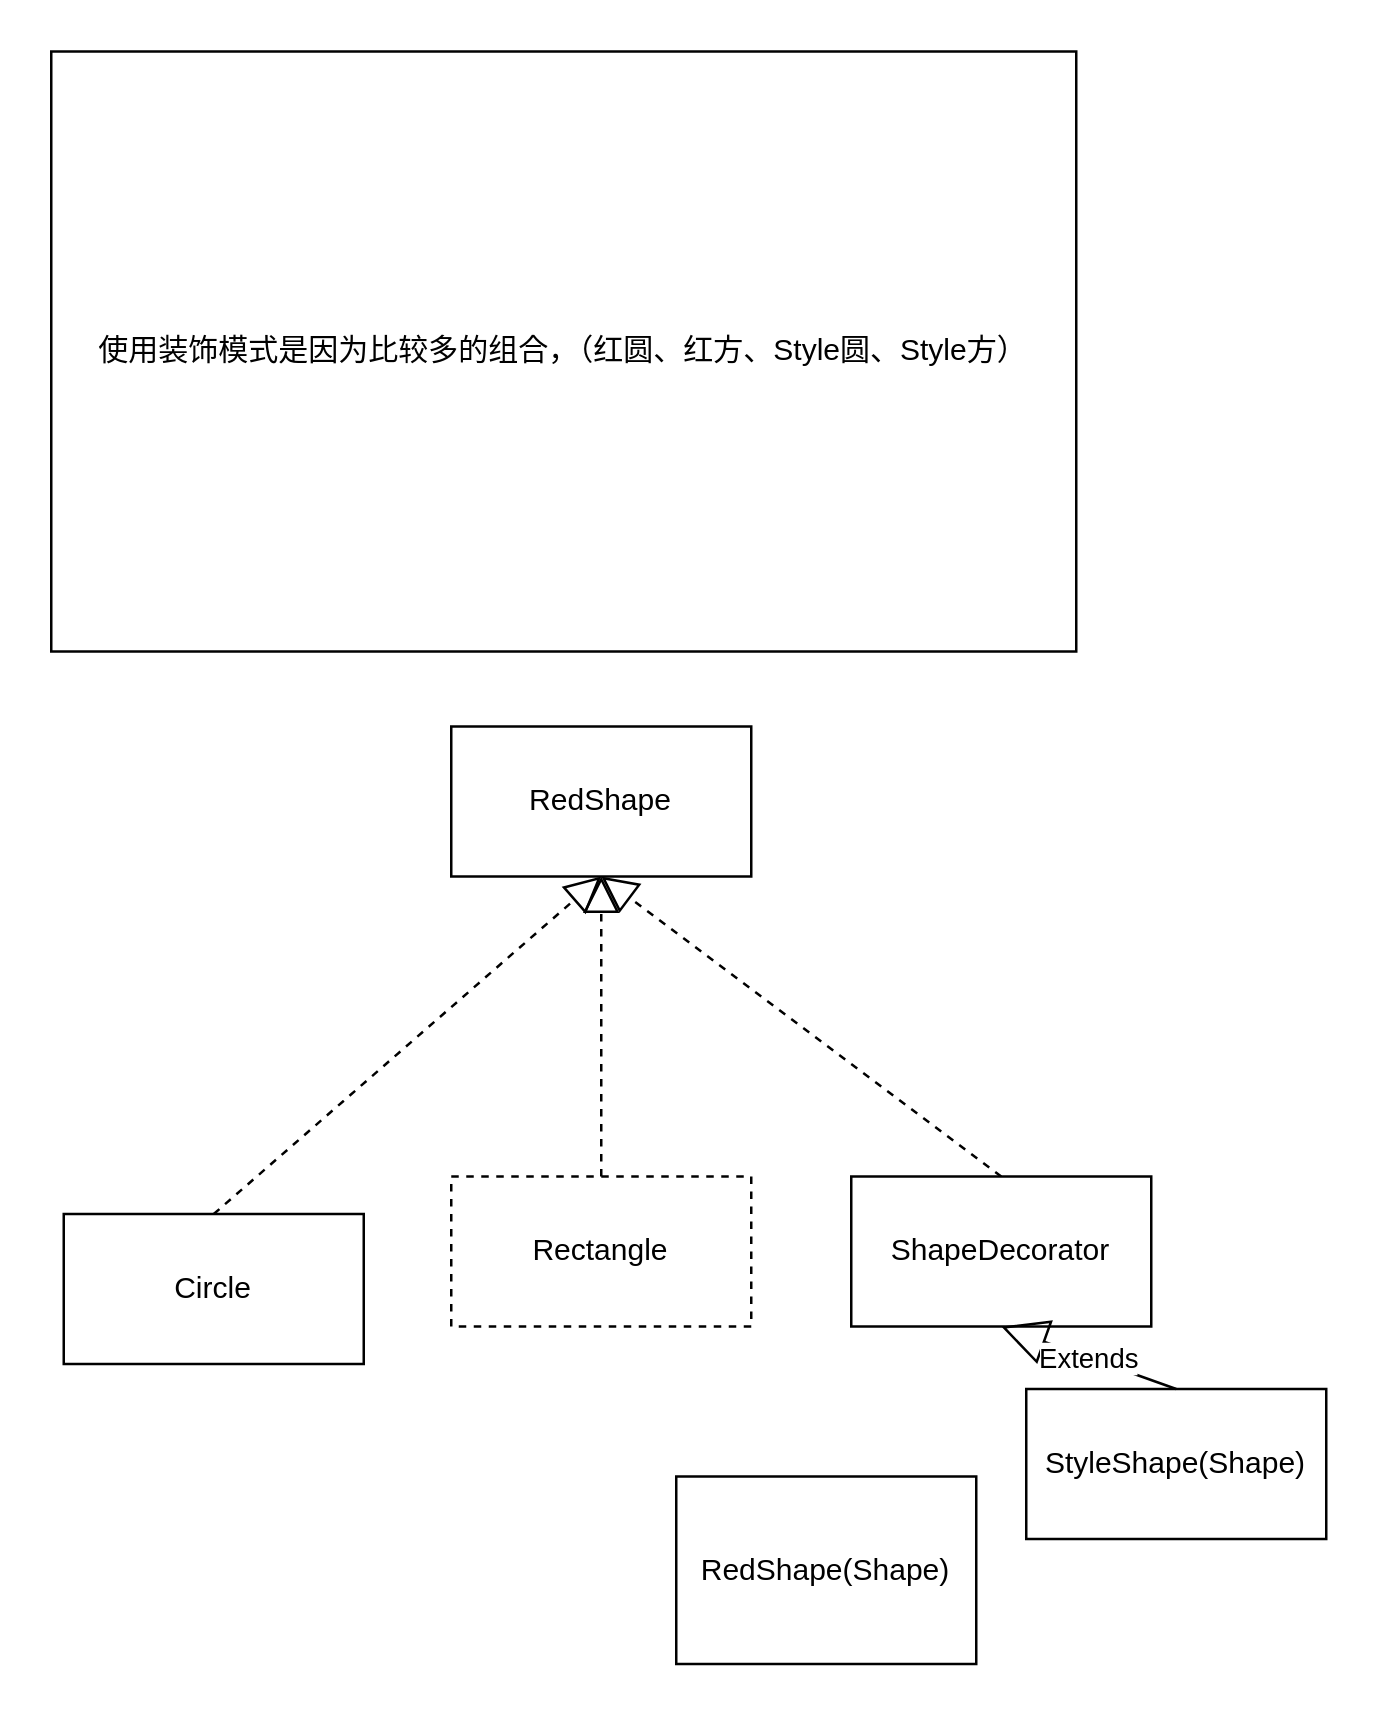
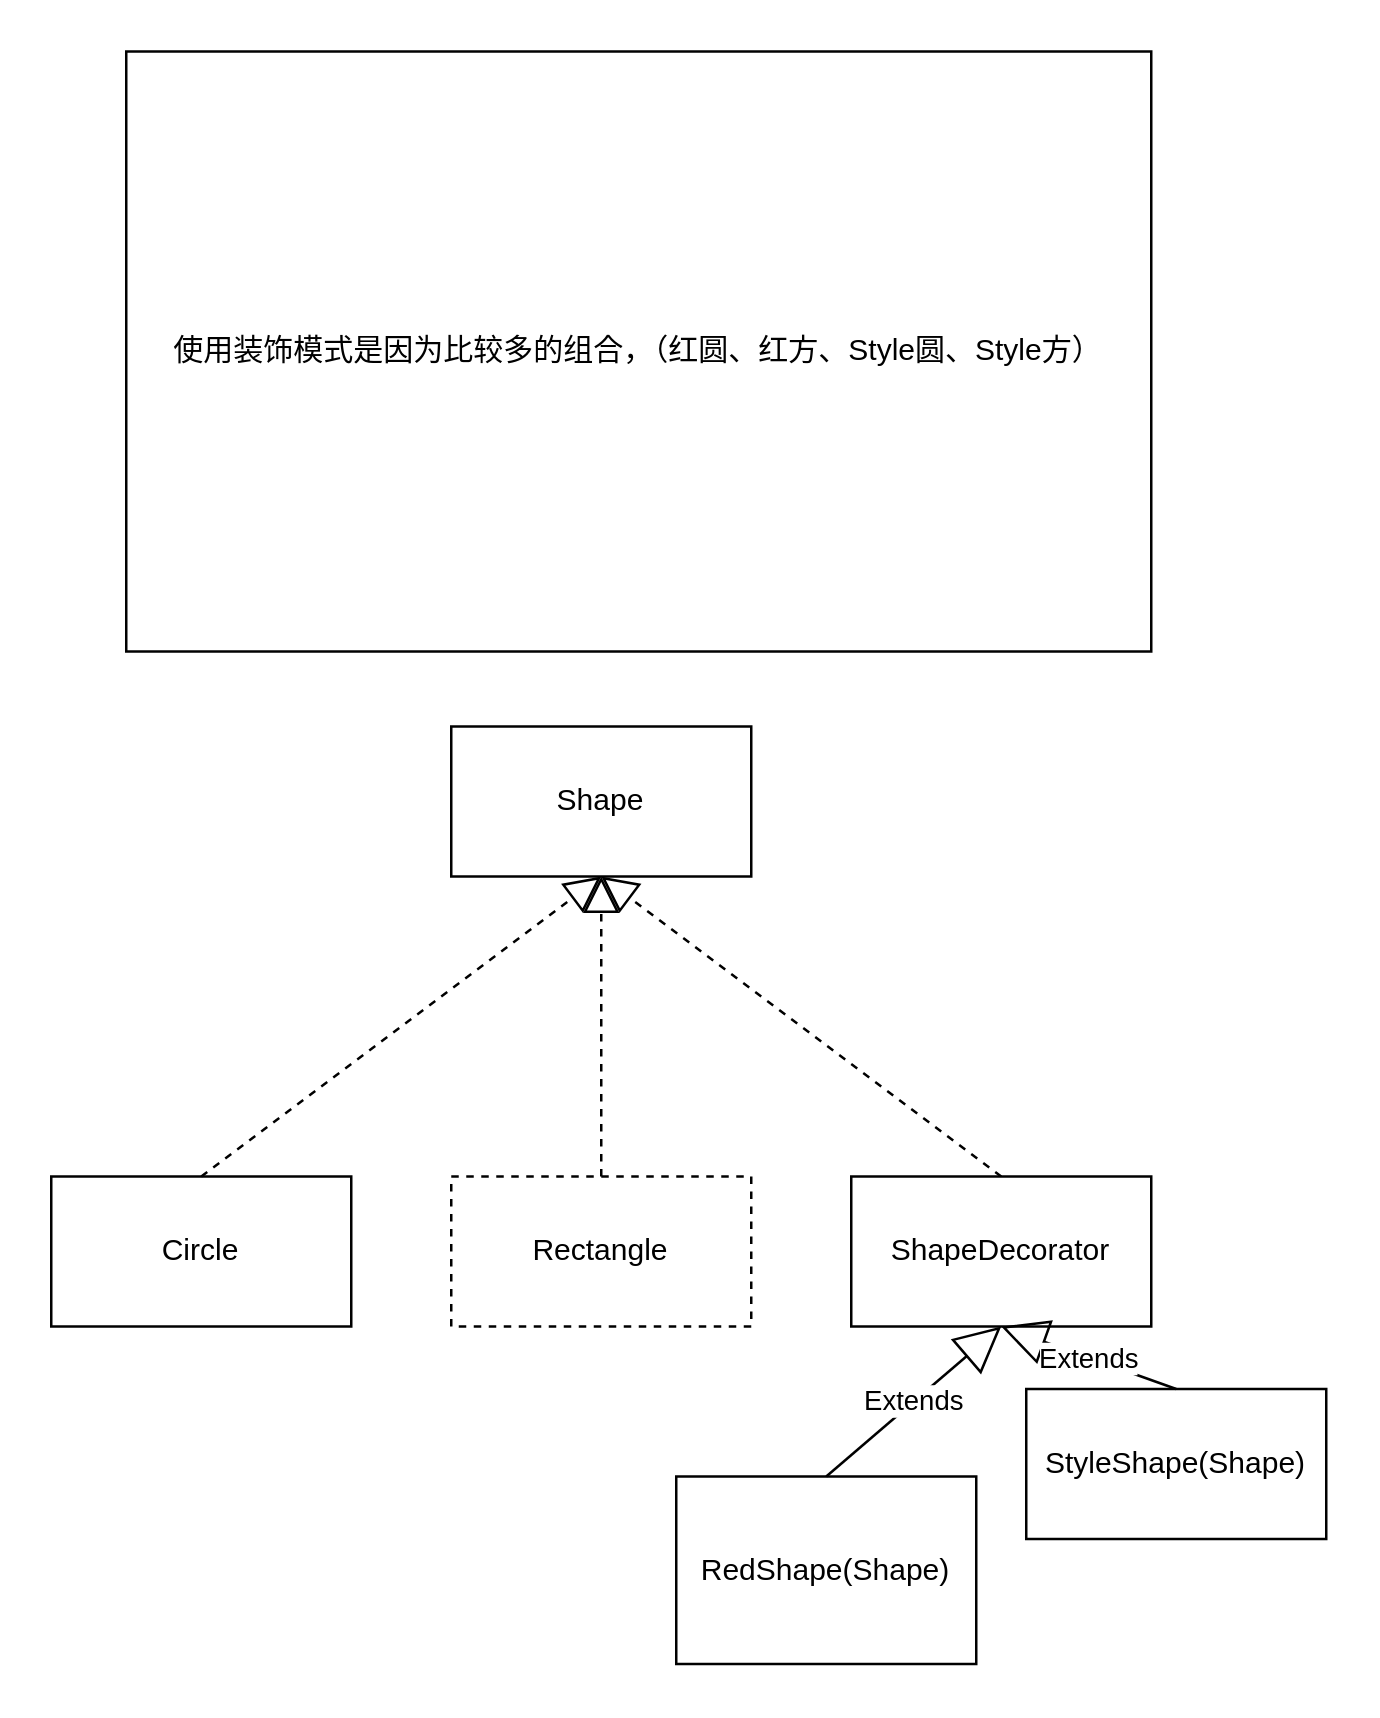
(564, 351) -> (639, 351)
(601, 801) -> (601, 801)
(214, 1289) -> (201, 1251)
none -> (875, 1435)
